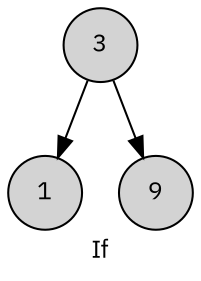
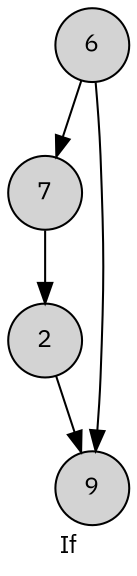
(101, 45) -> (92, 45)
(45, 193) -> (45, 193)
none -> (45, 341)
